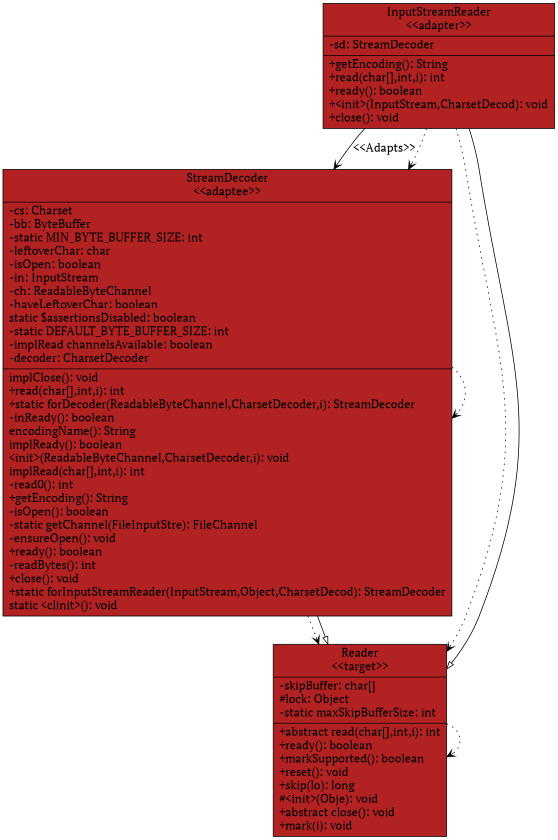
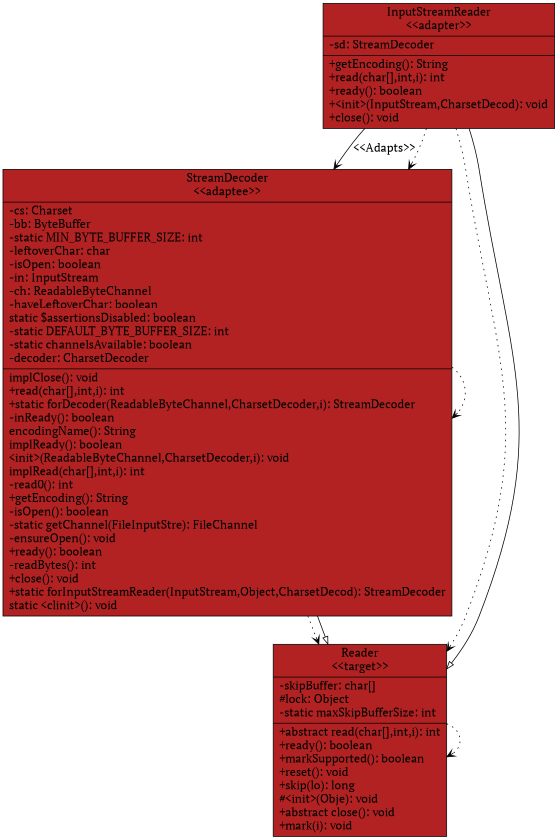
(112, 345) -> (102, 345)
